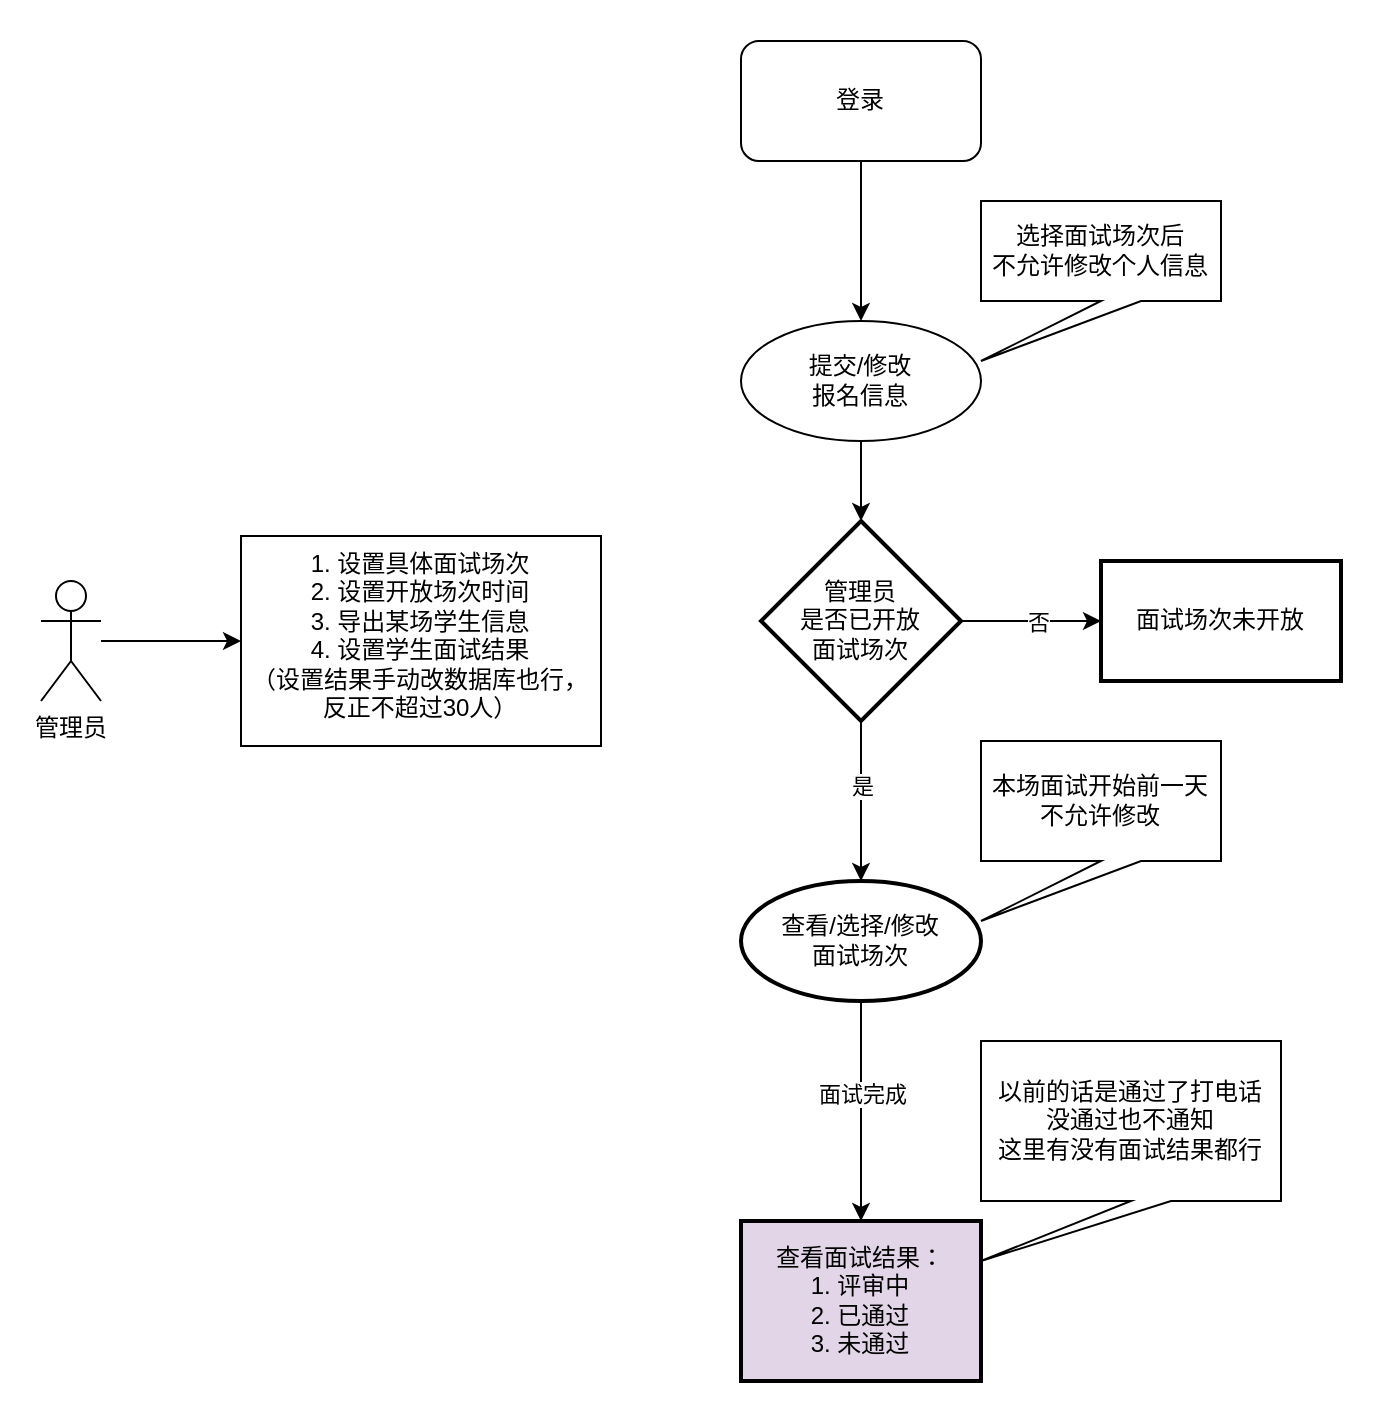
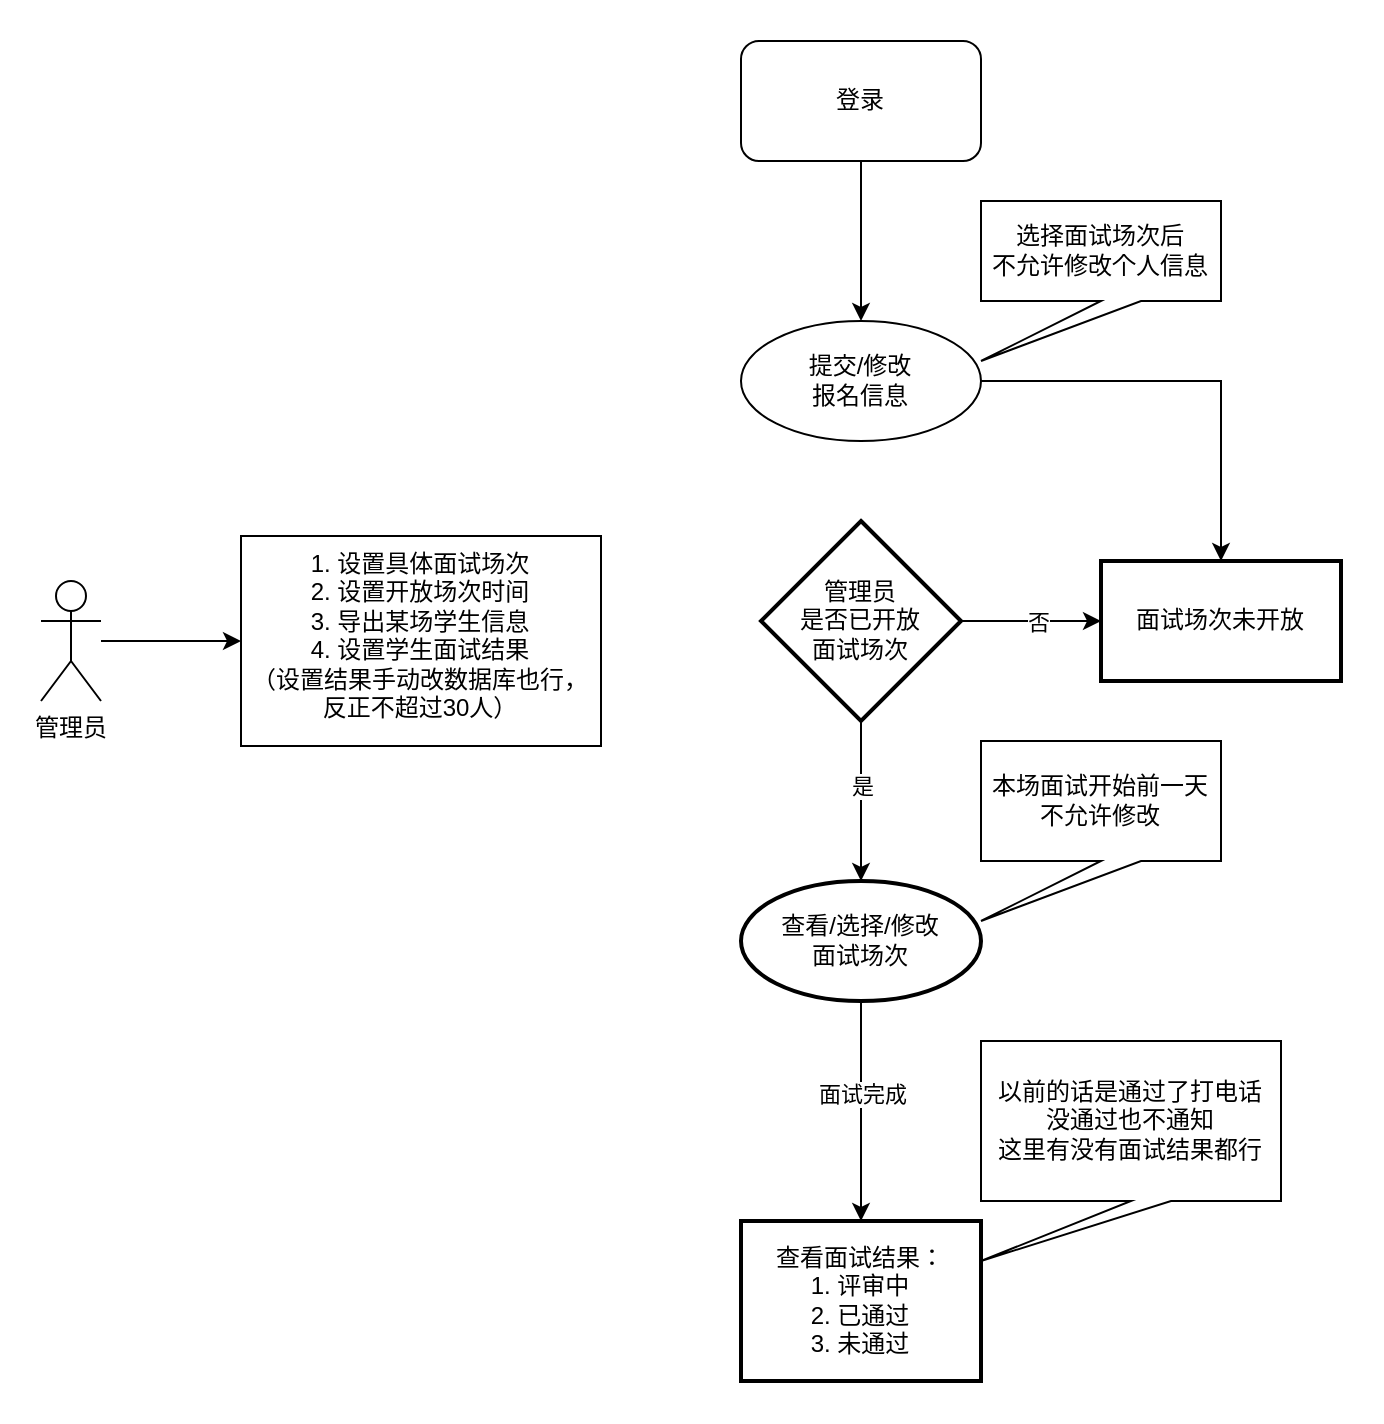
(861, 474) -> (1184, 381)
(861, 1301) -> (861, 1301)
